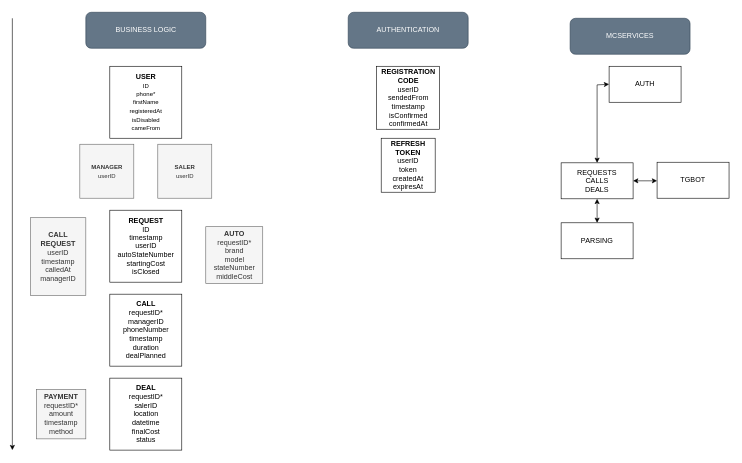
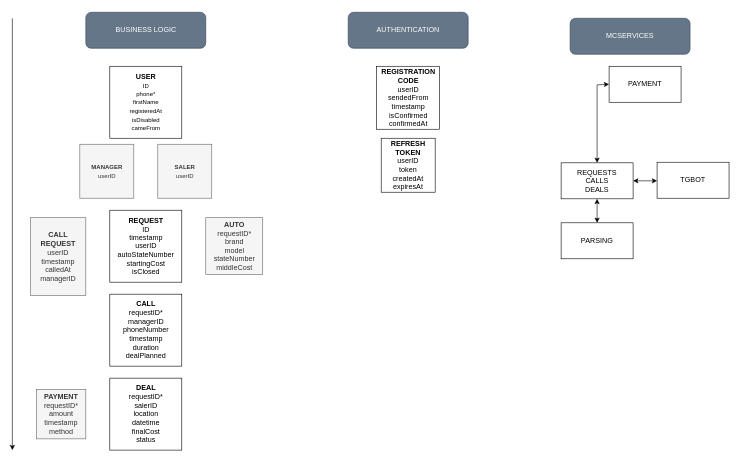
(645, 84) -> (645, 84)
(234, 255) -> (234, 246)
